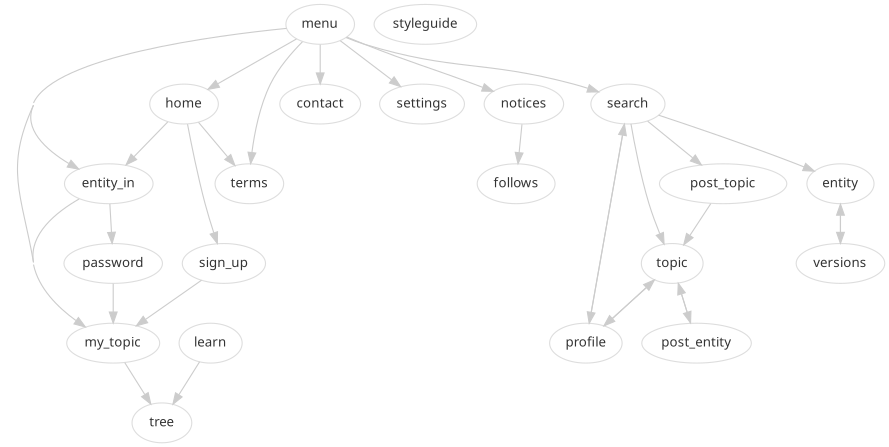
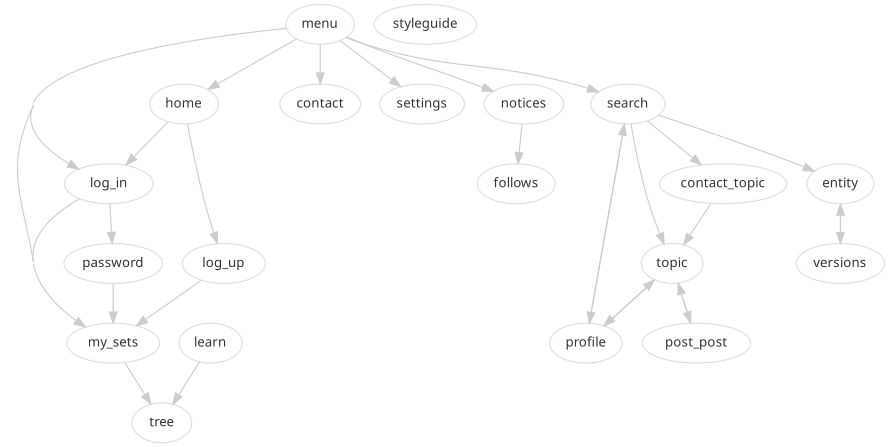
(109, 184) -> (109, 184)
(249, 184) -> none
(723, 184) -> (723, 184)
(224, 263) -> (224, 263)
(113, 343) -> (113, 343)
(697, 343) -> (697, 343)
